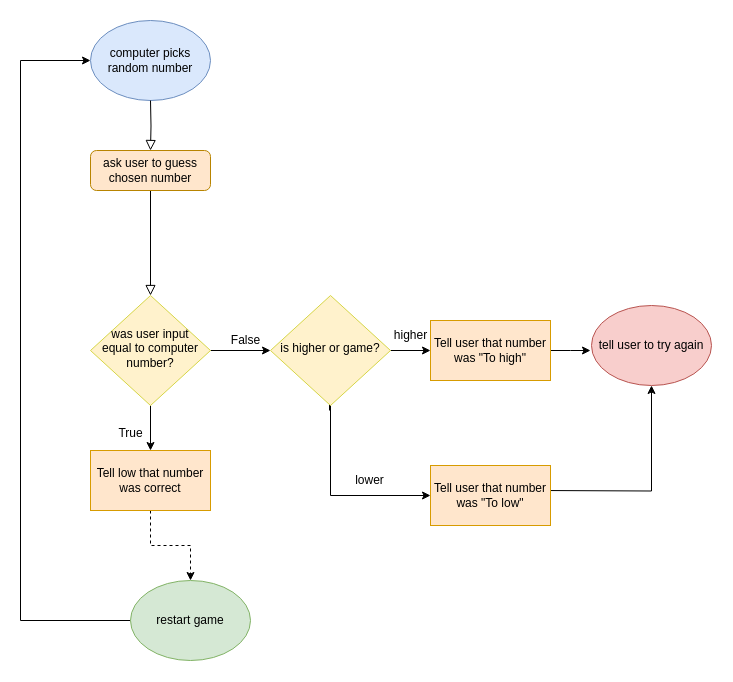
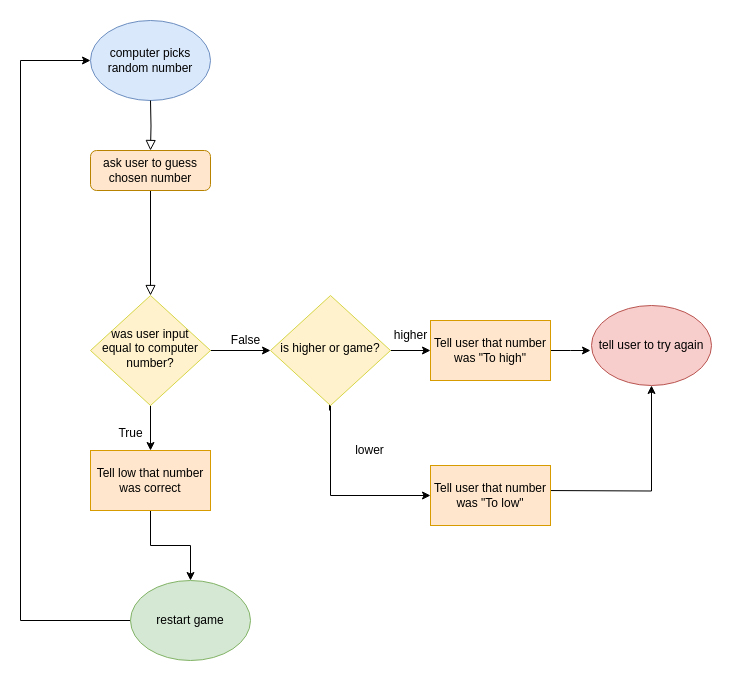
(370, 481) -> (370, 451)
(168, 546) -> (168, 546)
